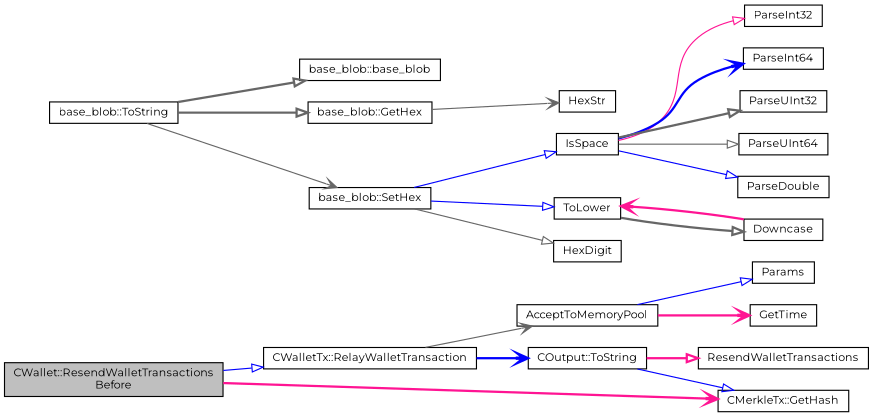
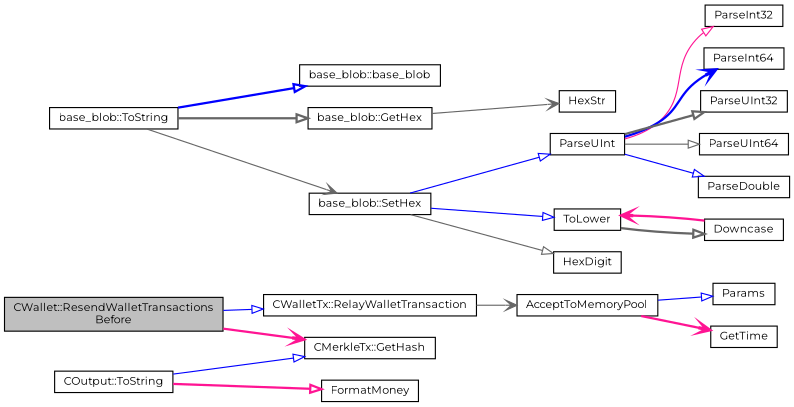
(236, 92) -> (236, 98)
(587, 144) -> (587, 144)
(497, 358) -> none
(783, 358) -> (370, 391)
